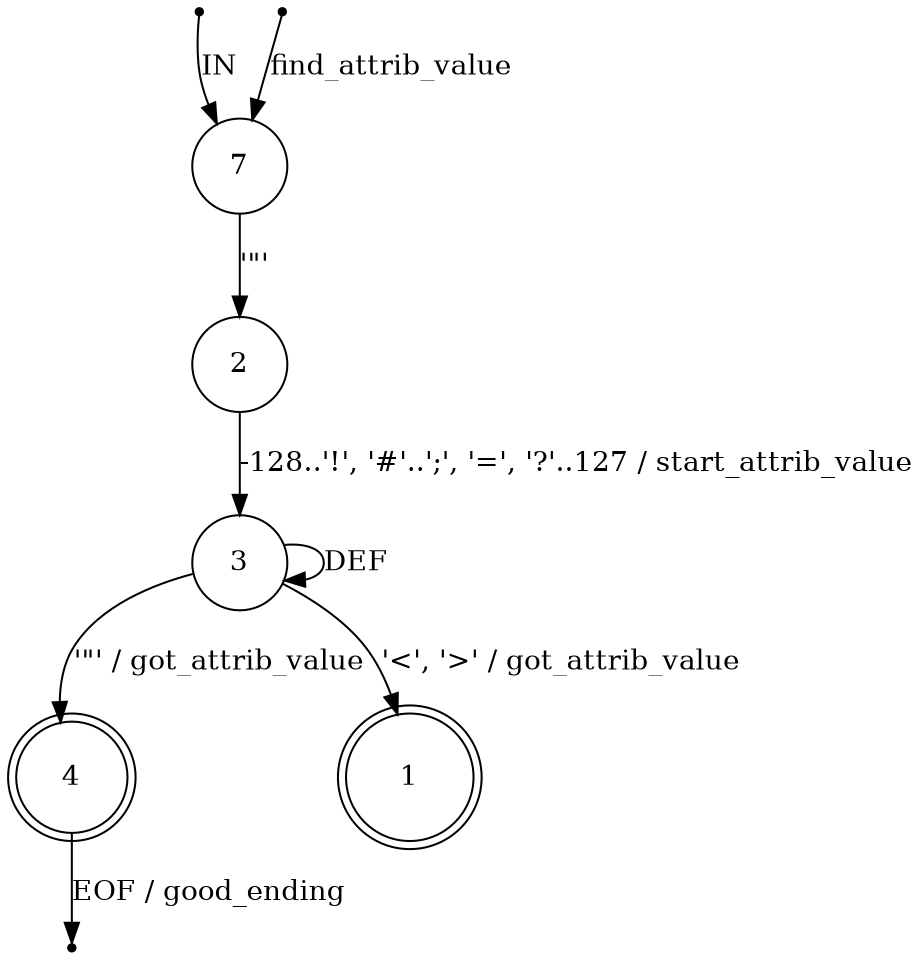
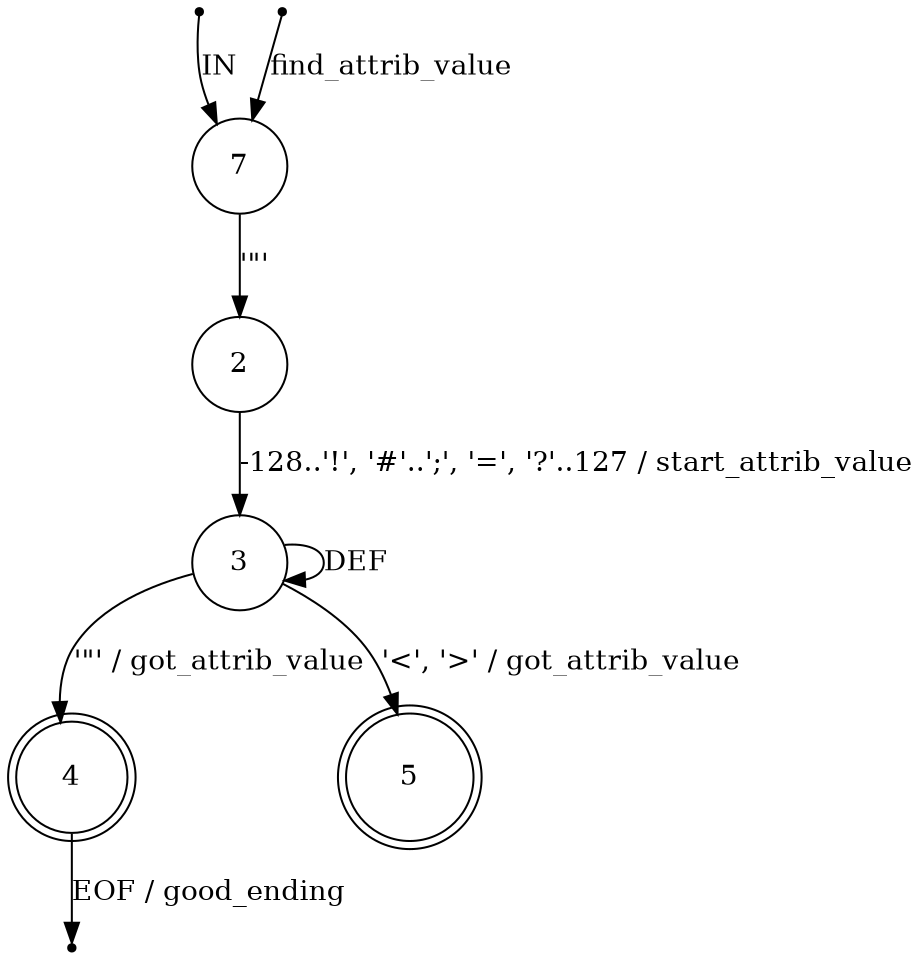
(410, 777) -> (410, 777)
